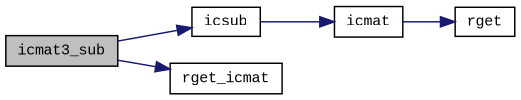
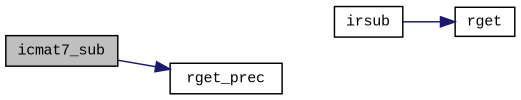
(226, 22) -> none
(369, 22) -> (369, 22)
(62, 51) -> (62, 51)
(226, 79) -> (226, 79)
